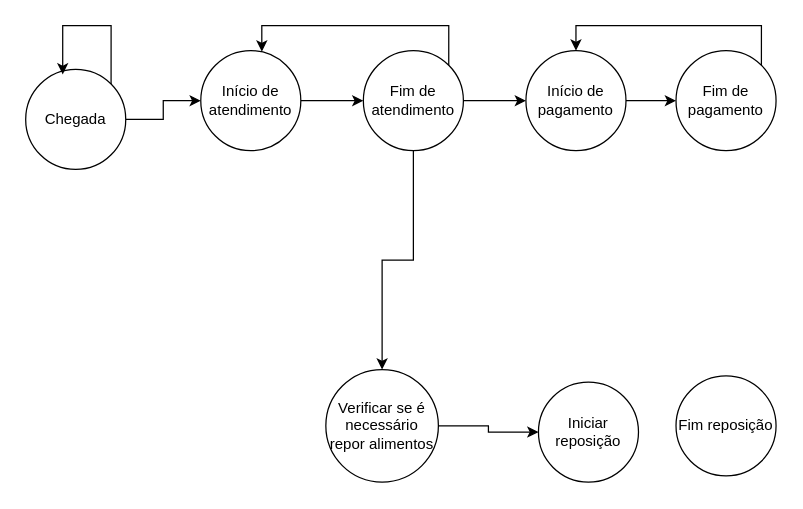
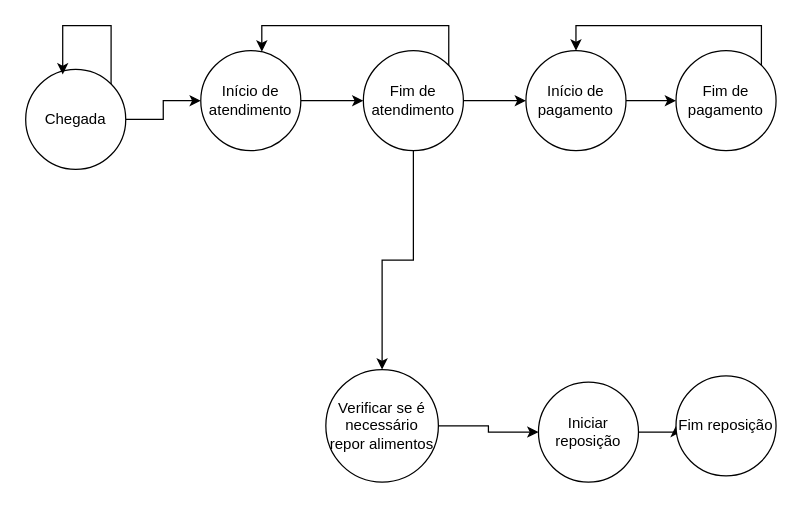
none -> (657, 432)
